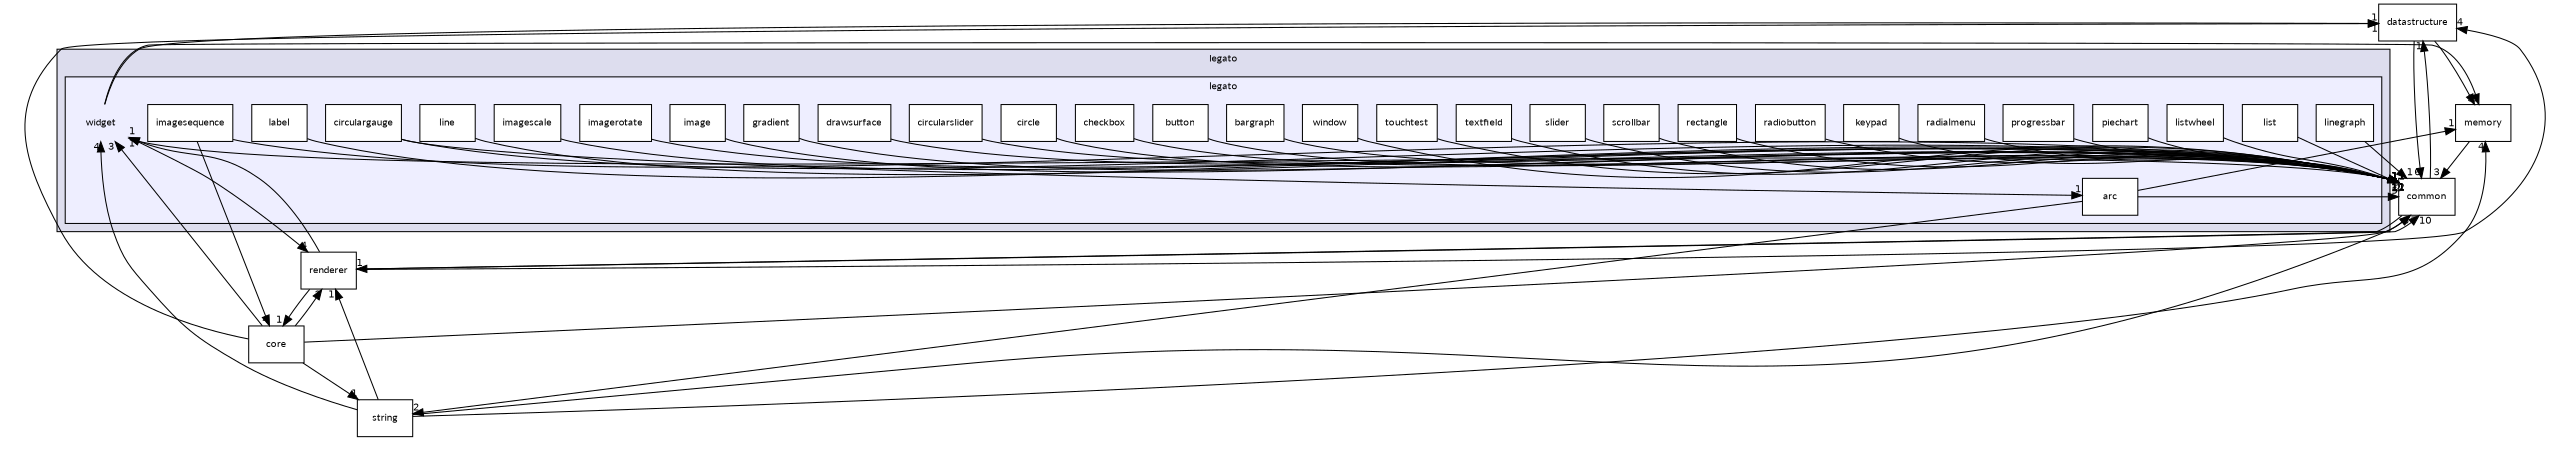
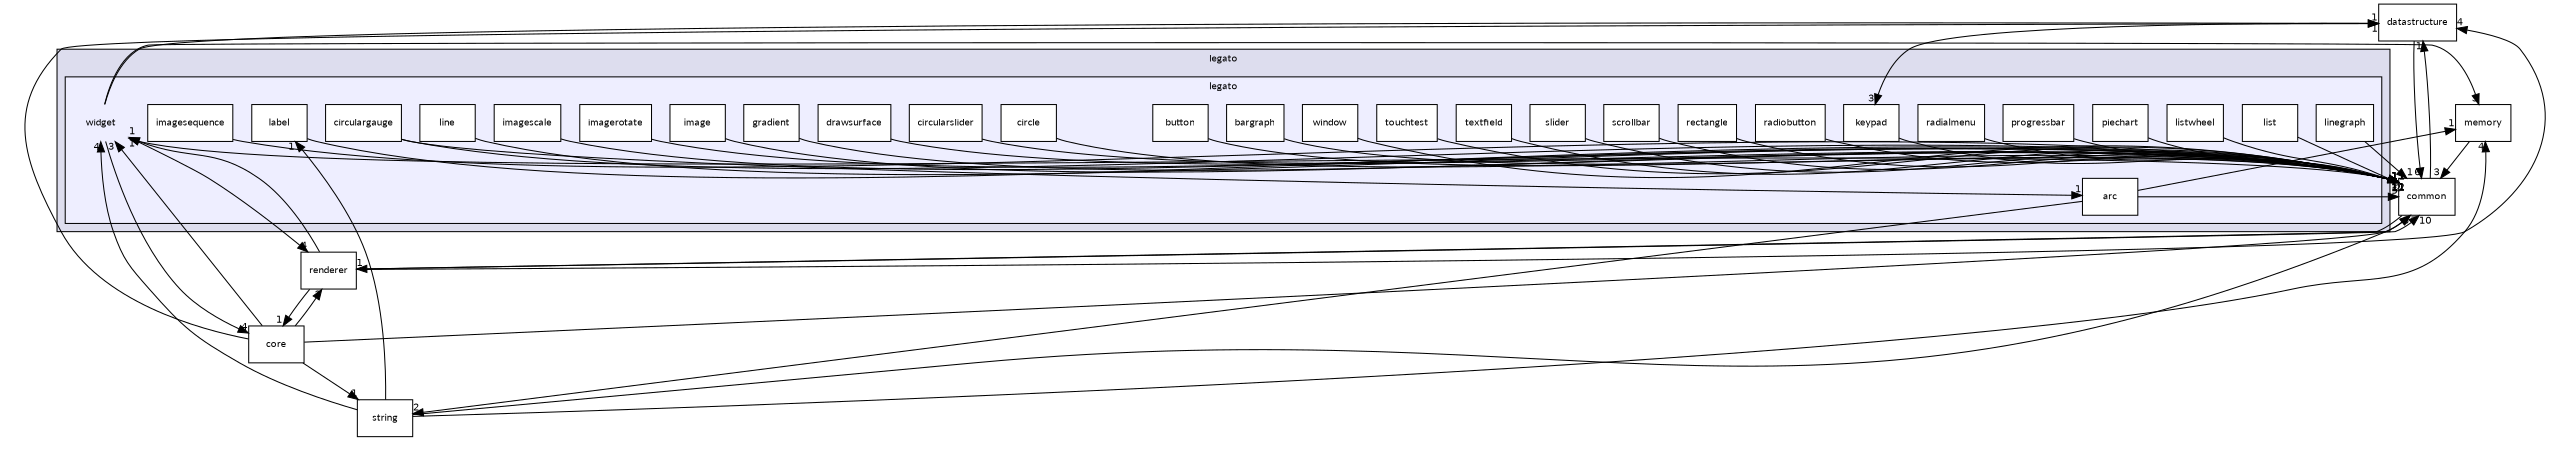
(2453, 67) -> (2036, 31)
(1105, 123) -> none
(226, 216) -> (152, 251)
(359, 349) -> (368, 259)
